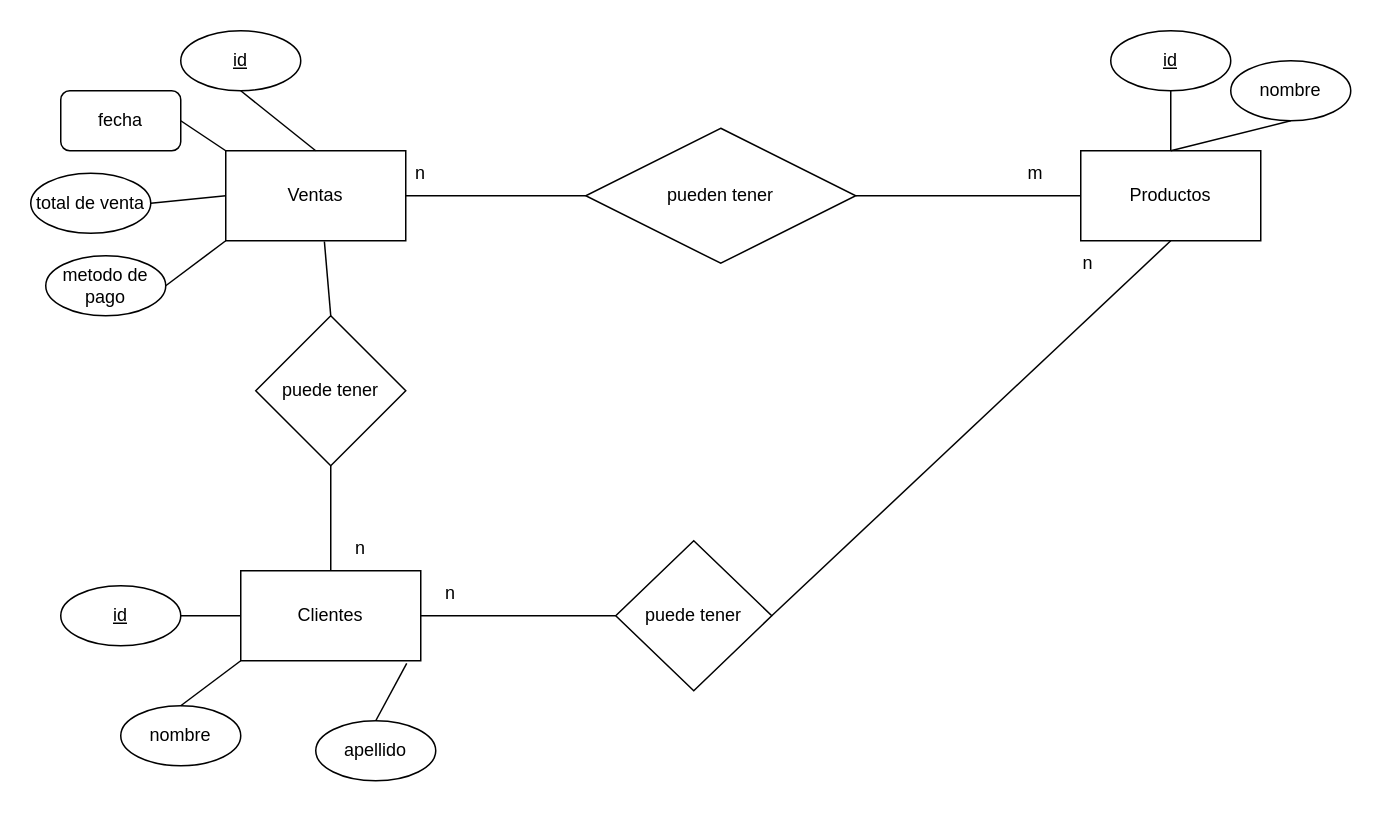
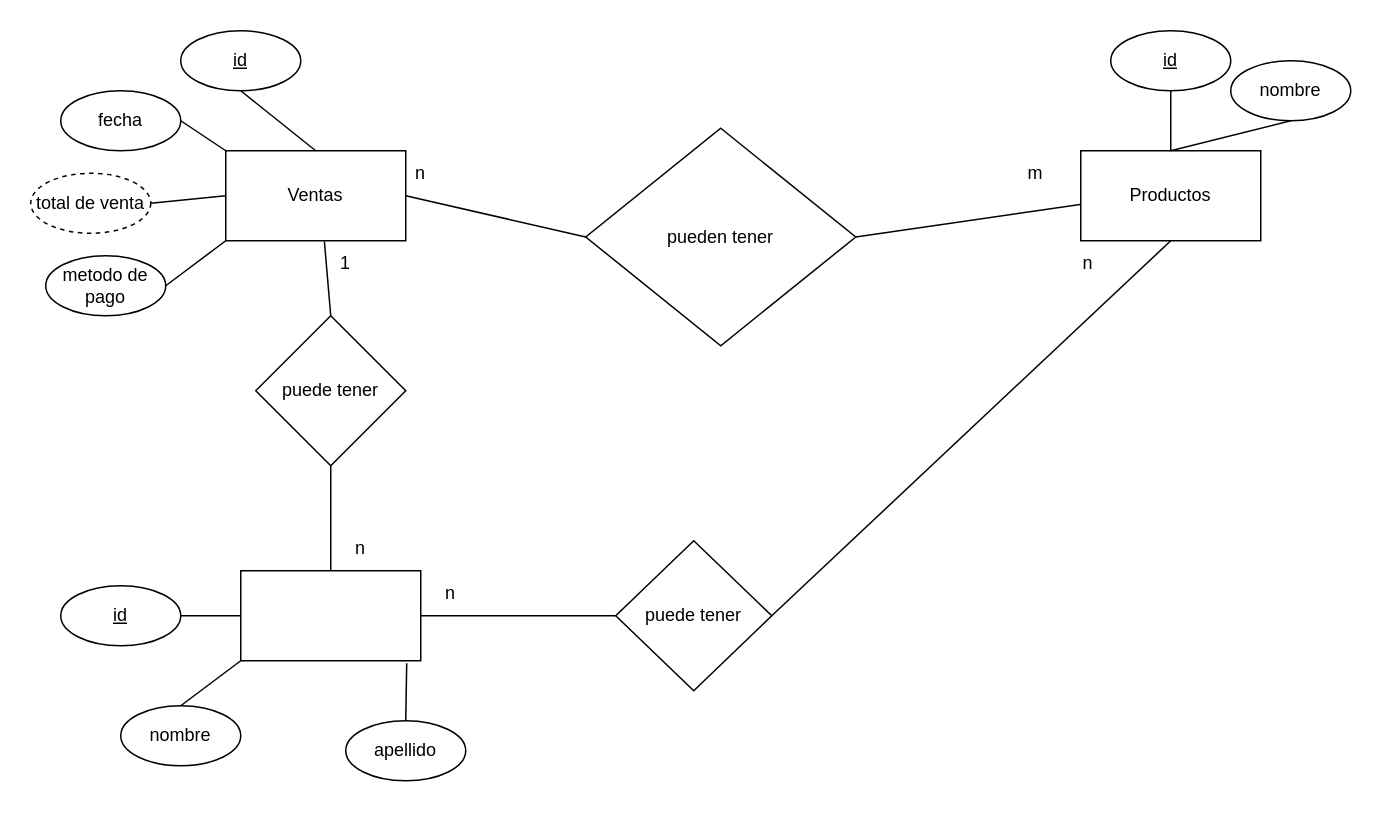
(121, 121) -> (121, 121)
(721, 196) -> (721, 237)
(91, 203) -> (91, 203)
none -> (346, 263)
(331, 616) -> none
(376, 751) -> (406, 751)
